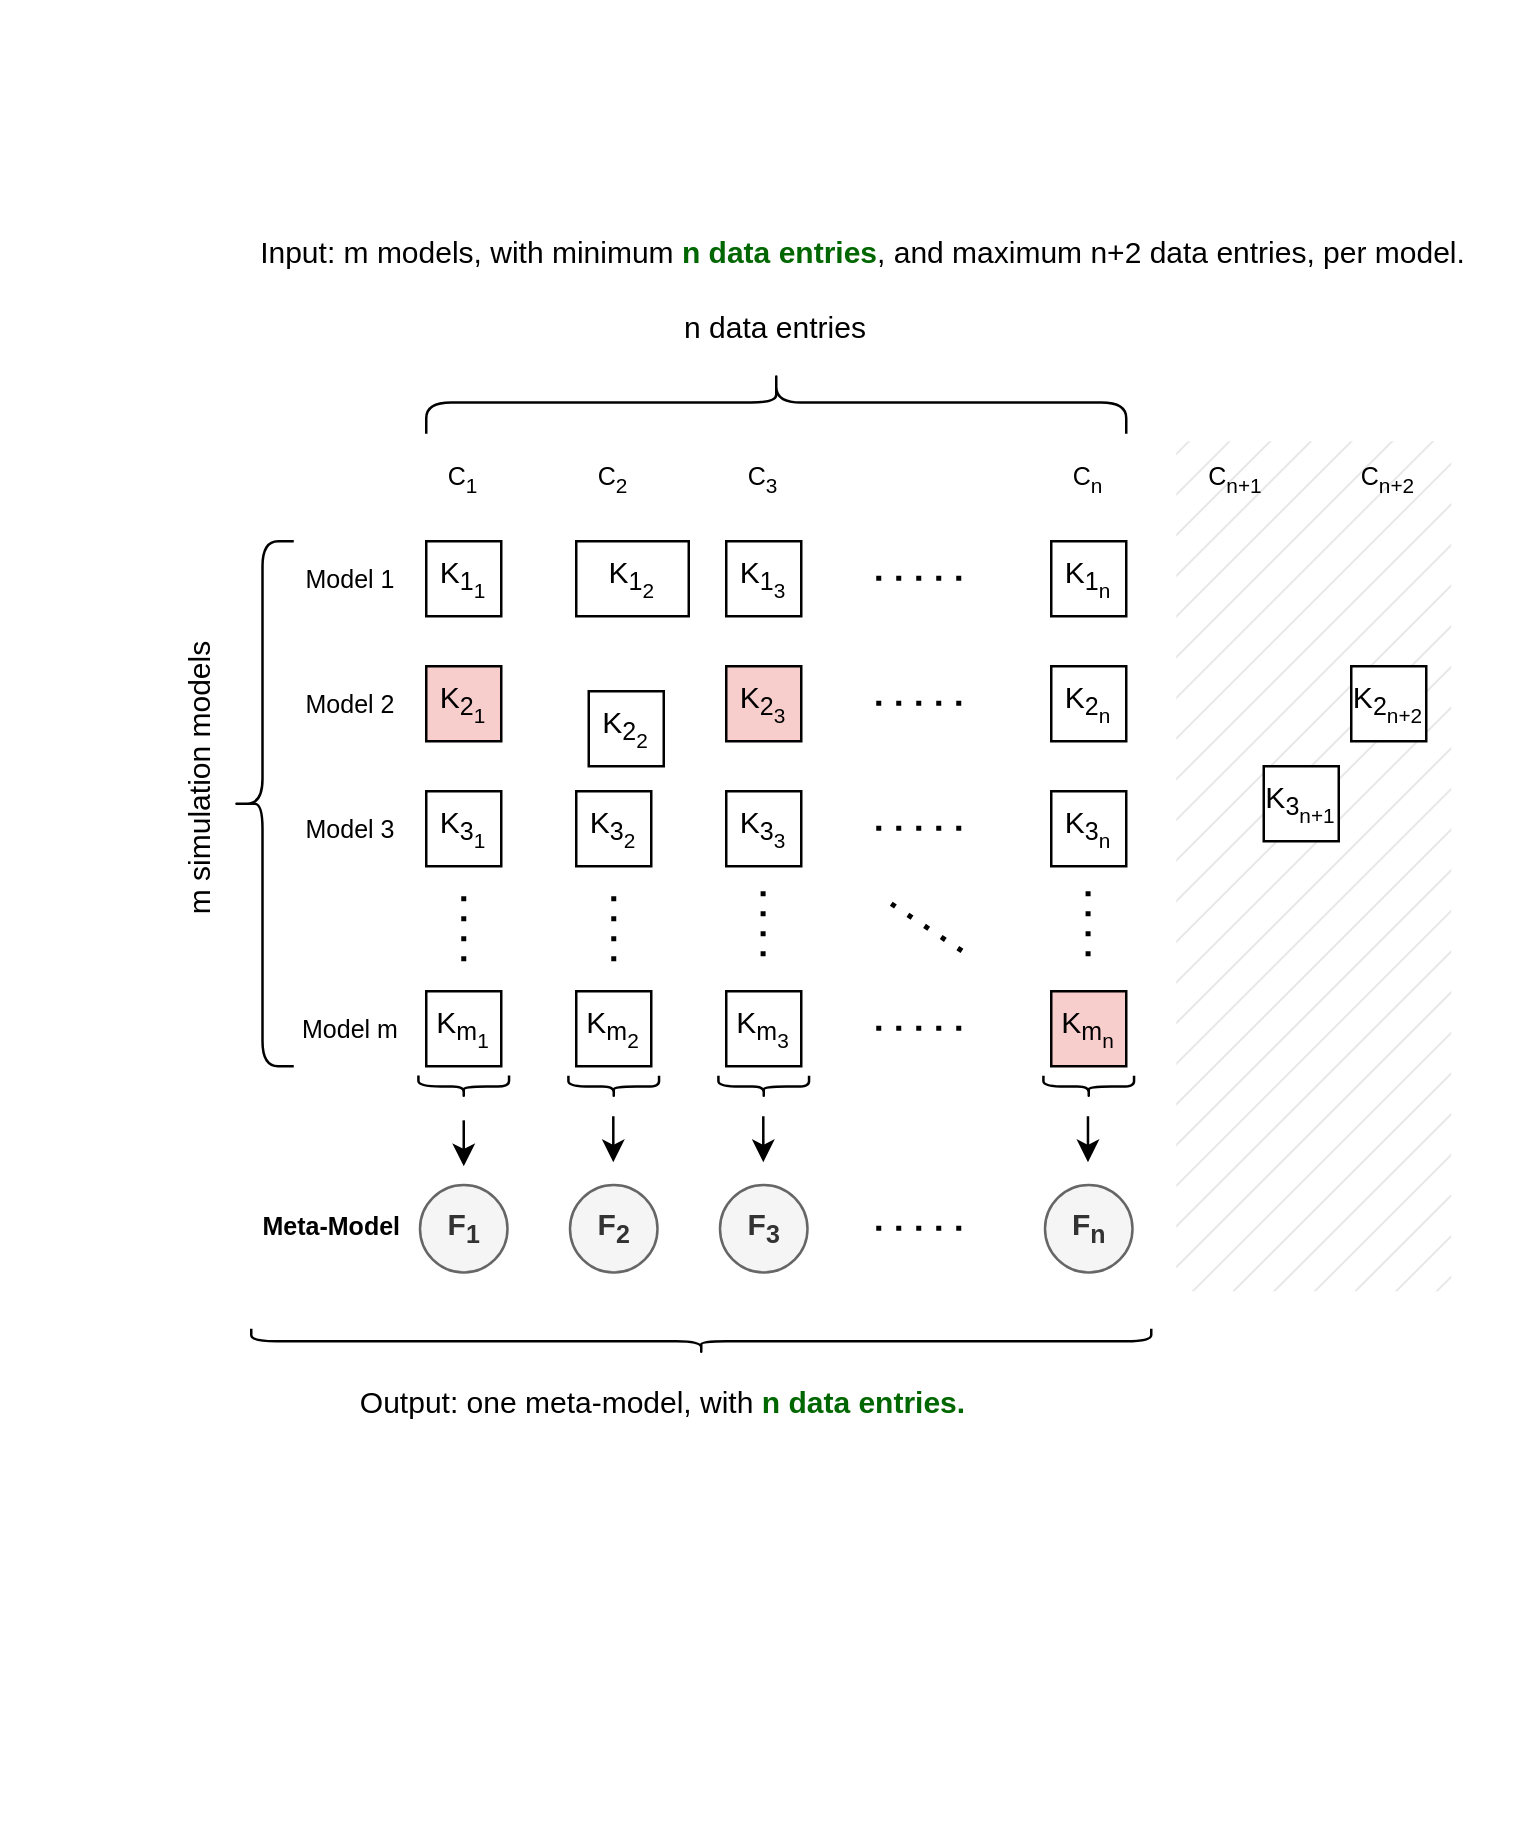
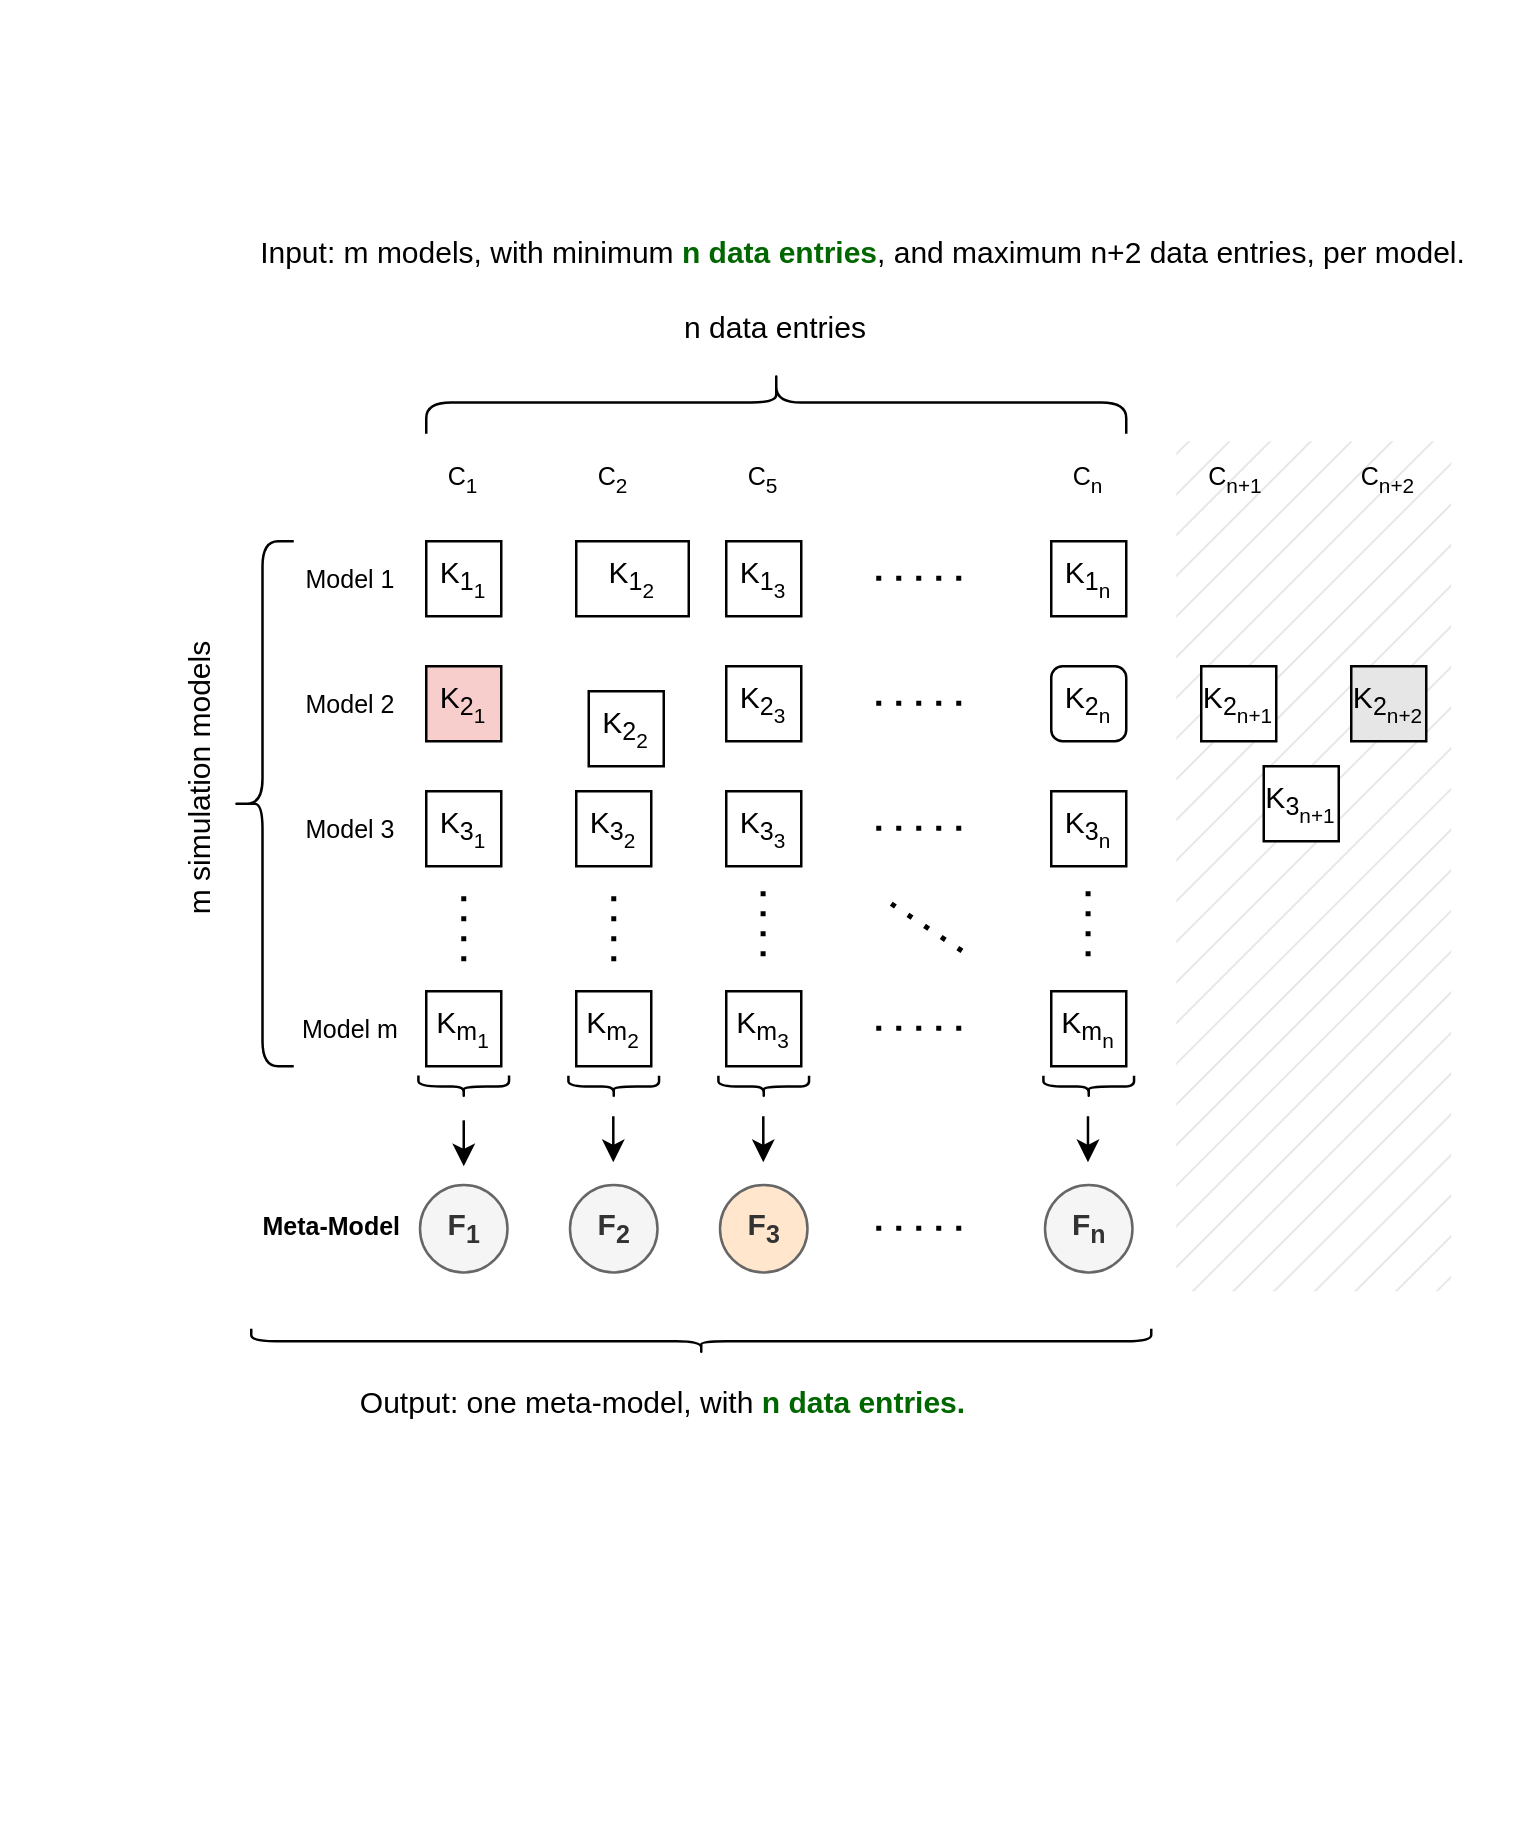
(764, 479) -> (764, 479)
(764, 704) -> (764, 704)
(1089, 704) -> (1089, 704)
none -> (1239, 704)
(1389, 704) -> (1389, 704)
(1089, 1029) -> (1089, 1029)
(764, 1229) -> (764, 1229)
